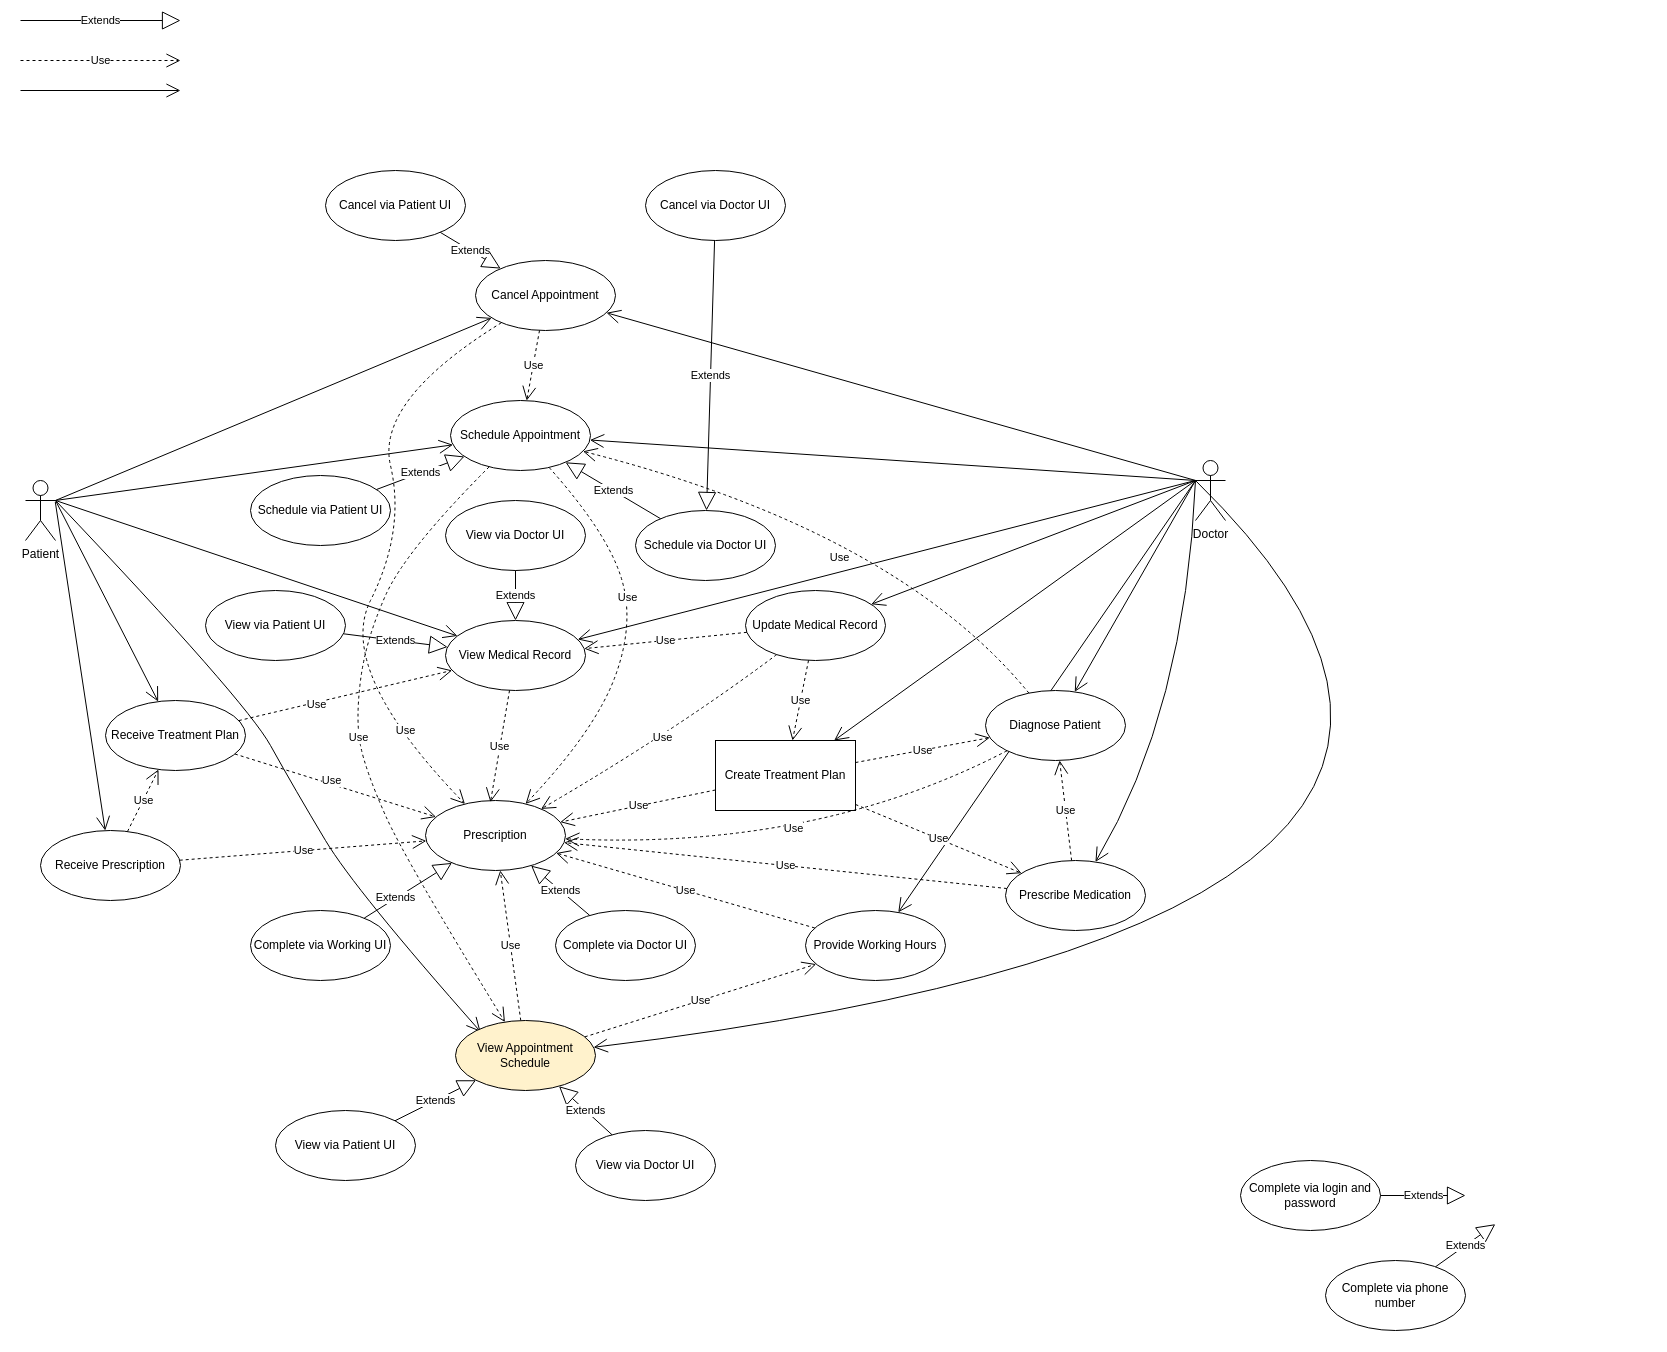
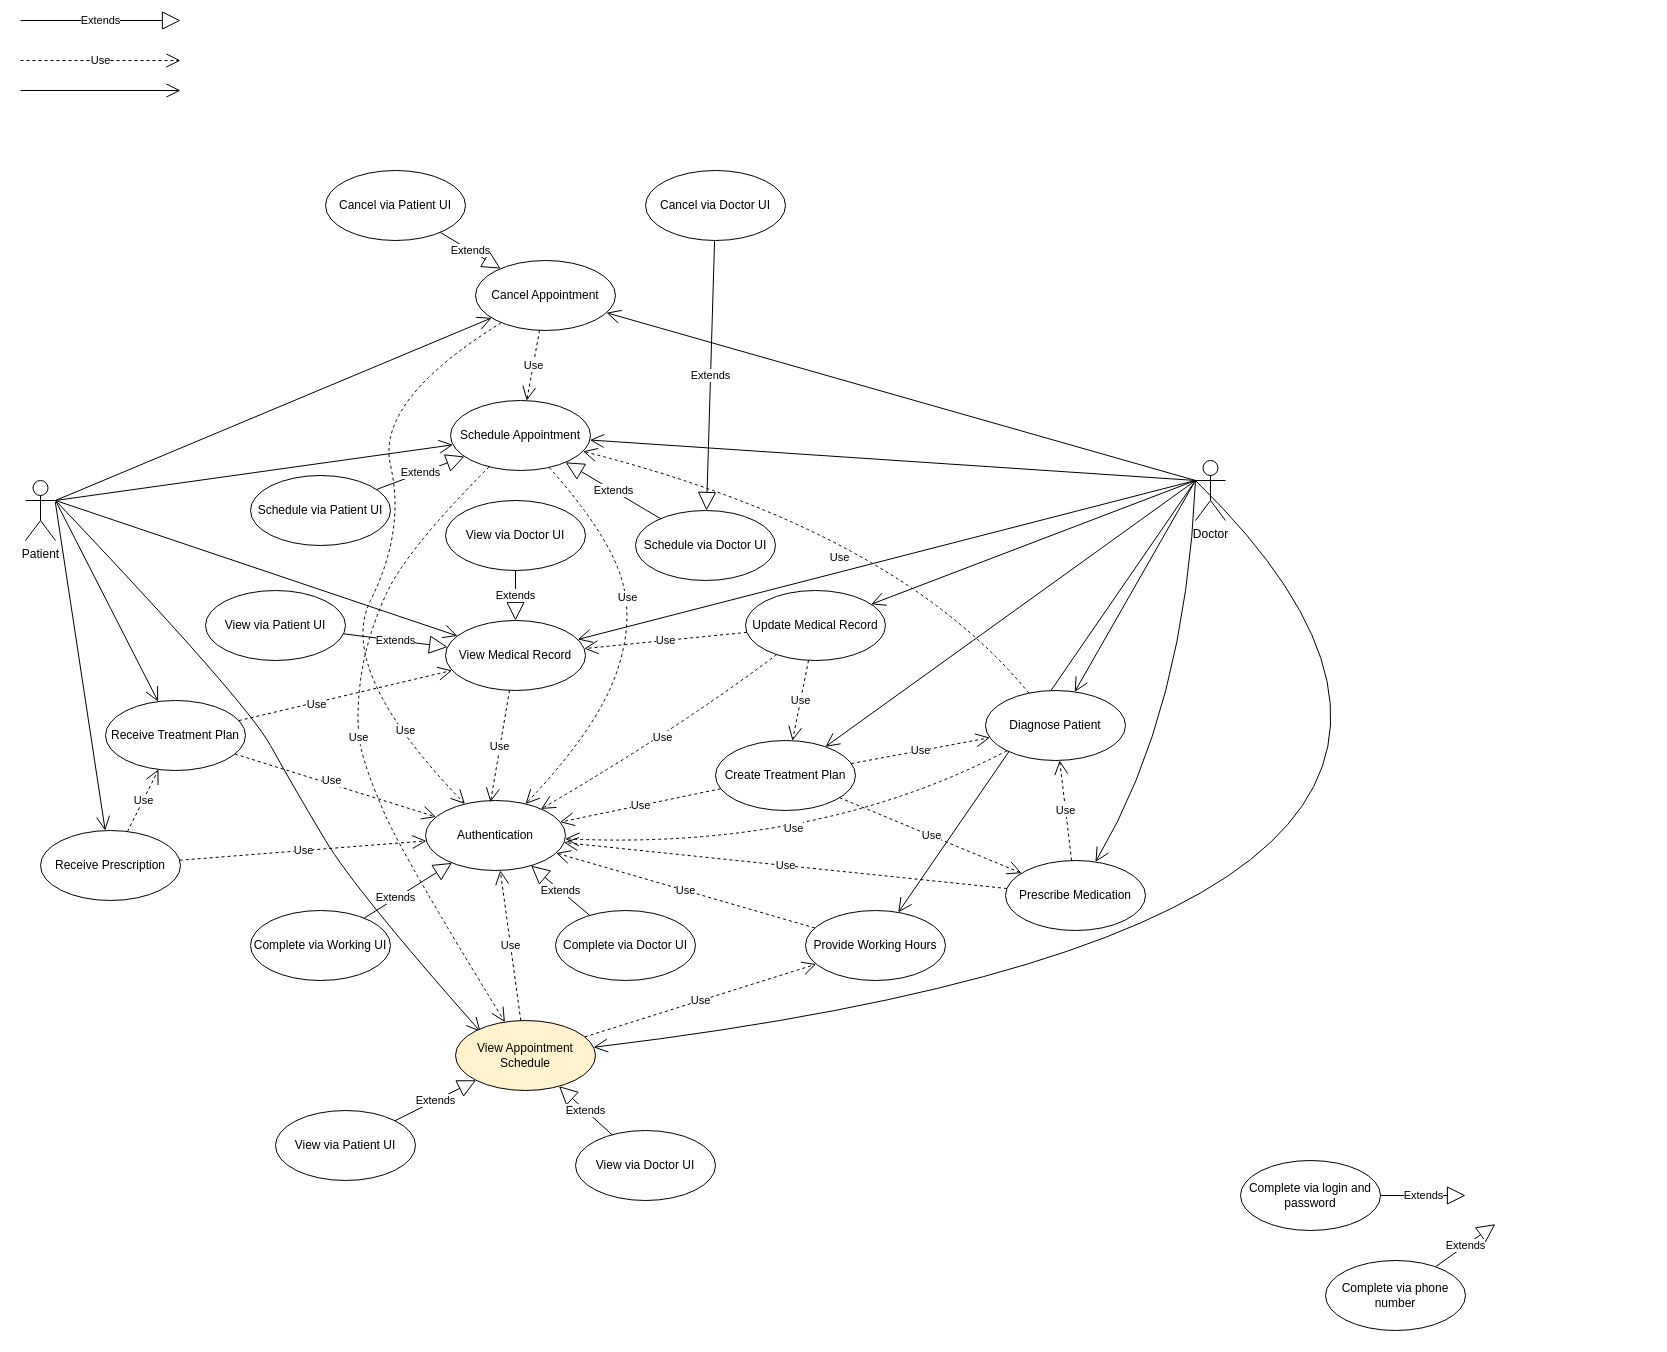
(786, 776) -> (786, 776)
(496, 836) -> (496, 836)
